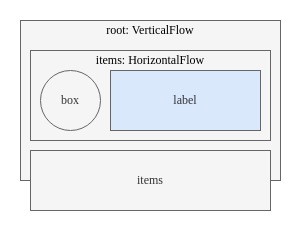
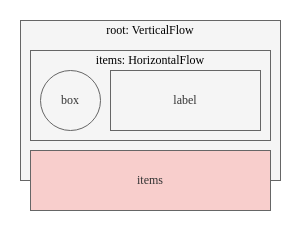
(186, 101) -> (186, 101)
(151, 181) -> (151, 181)
